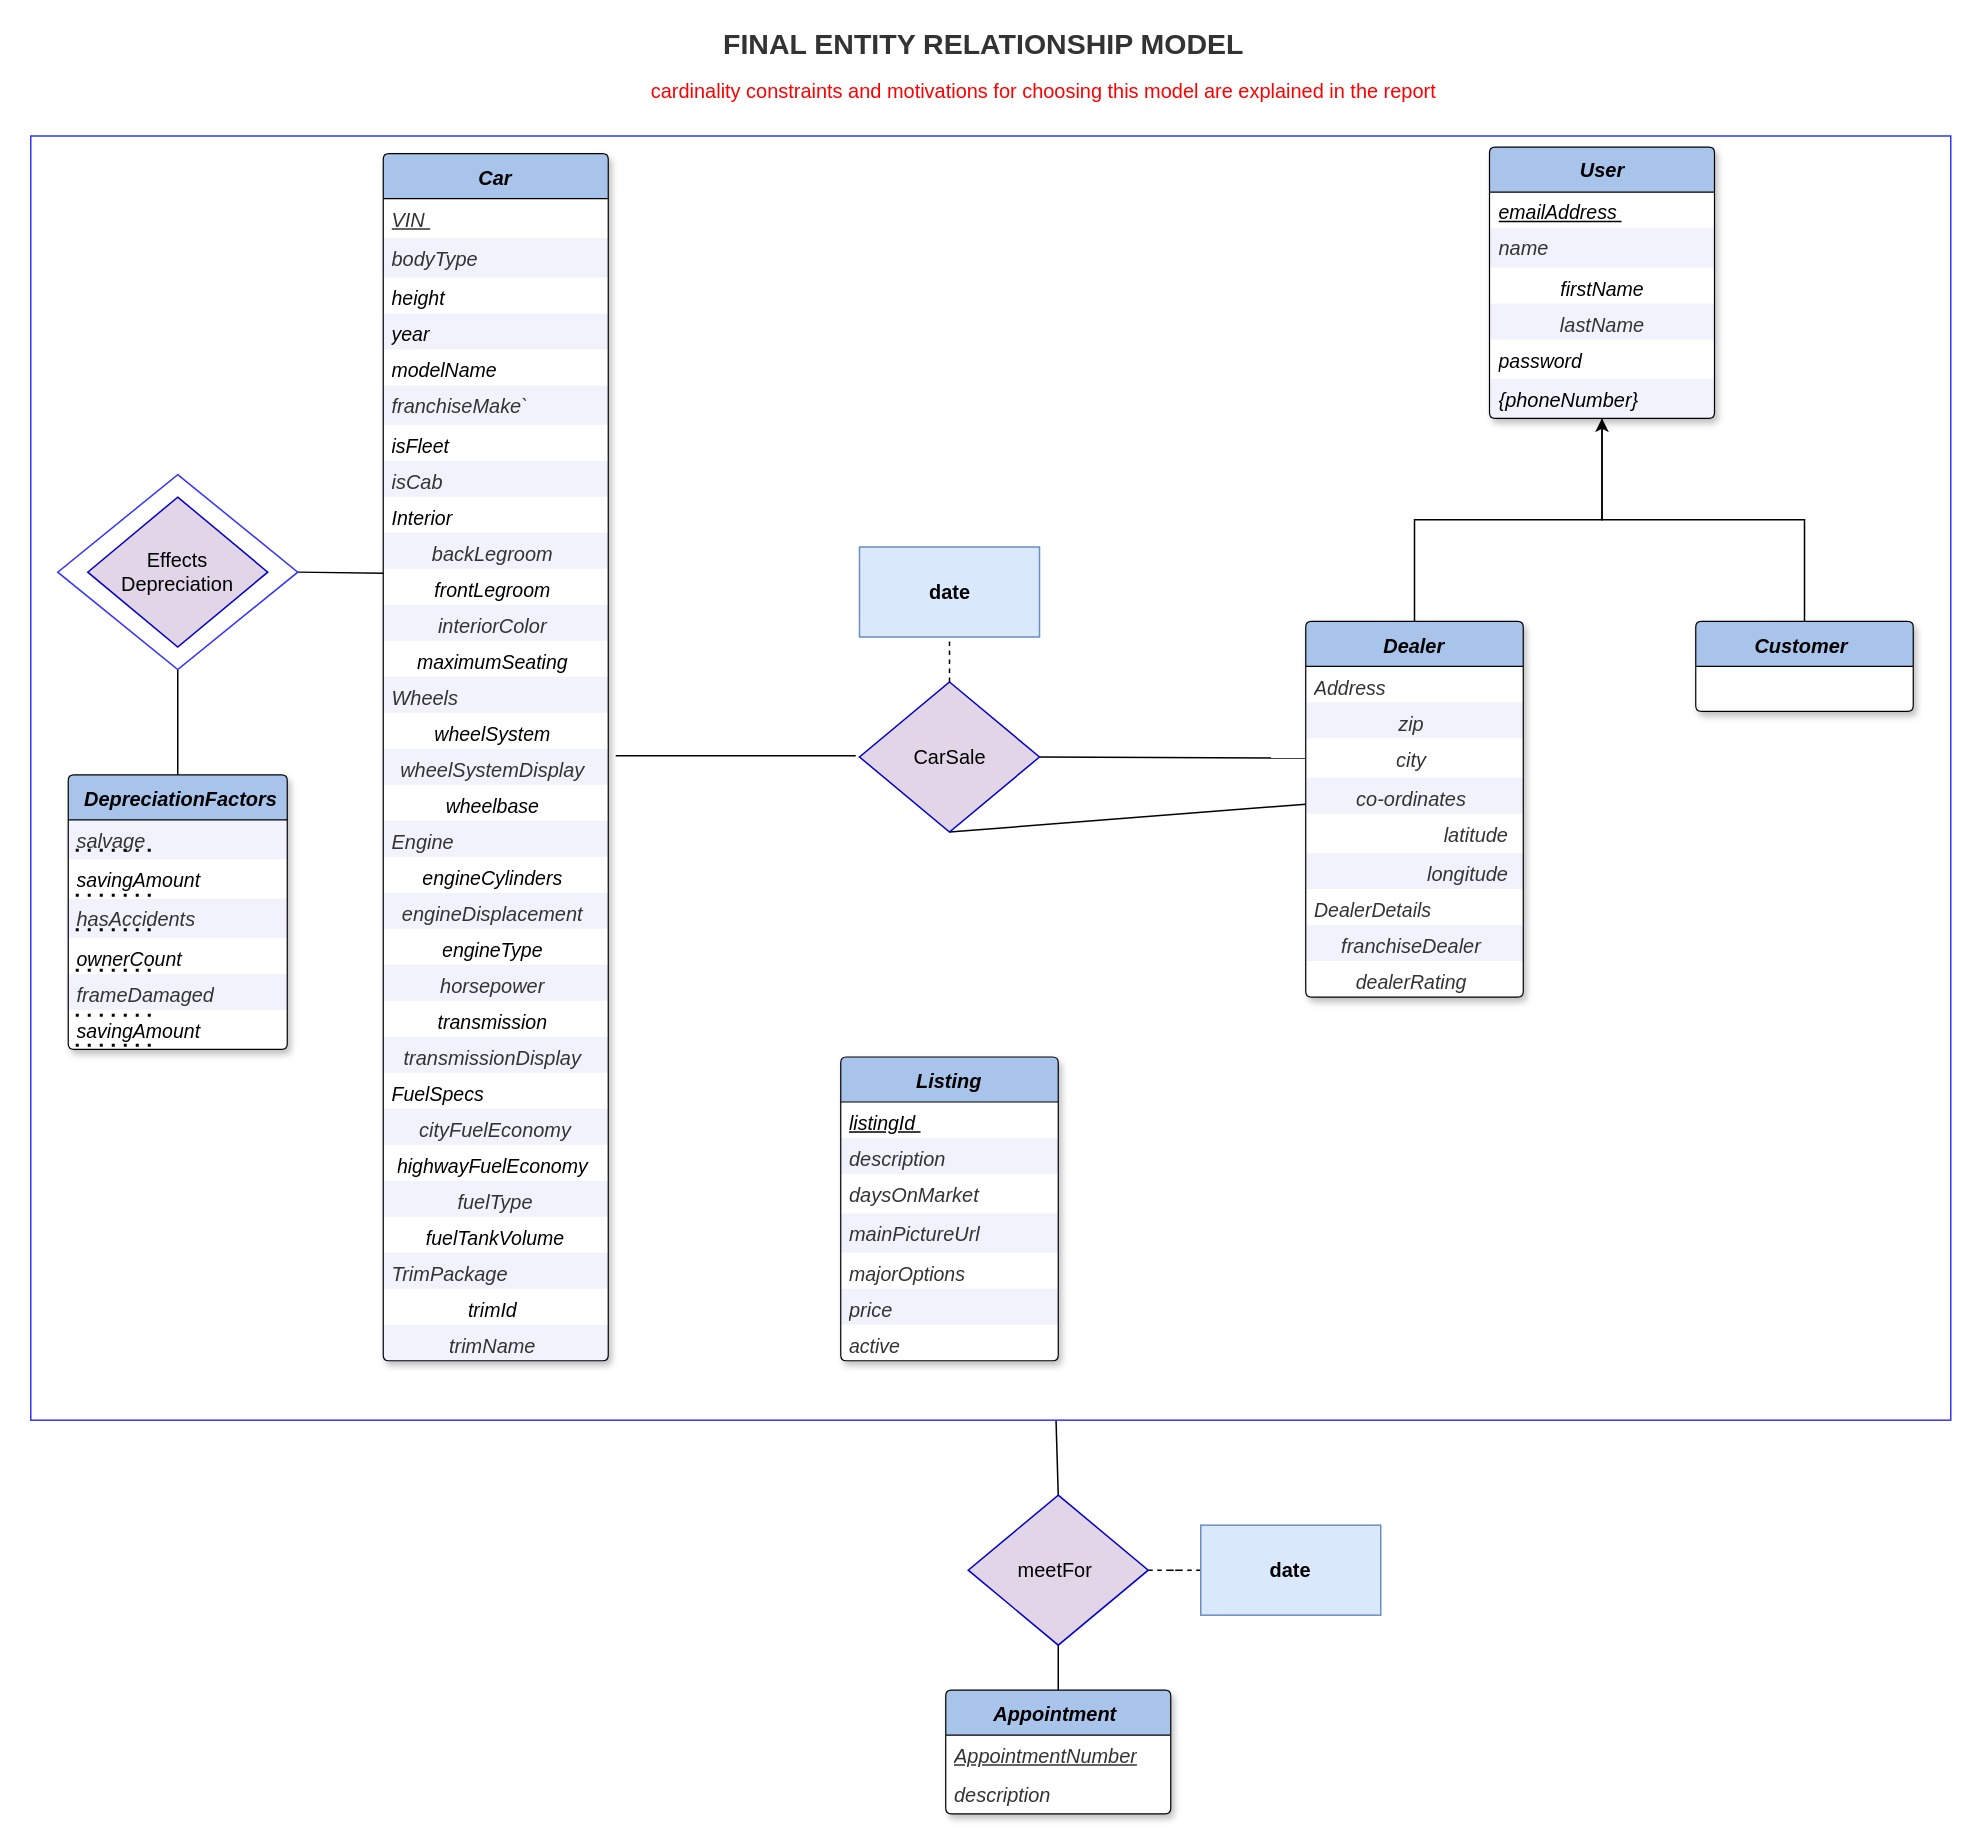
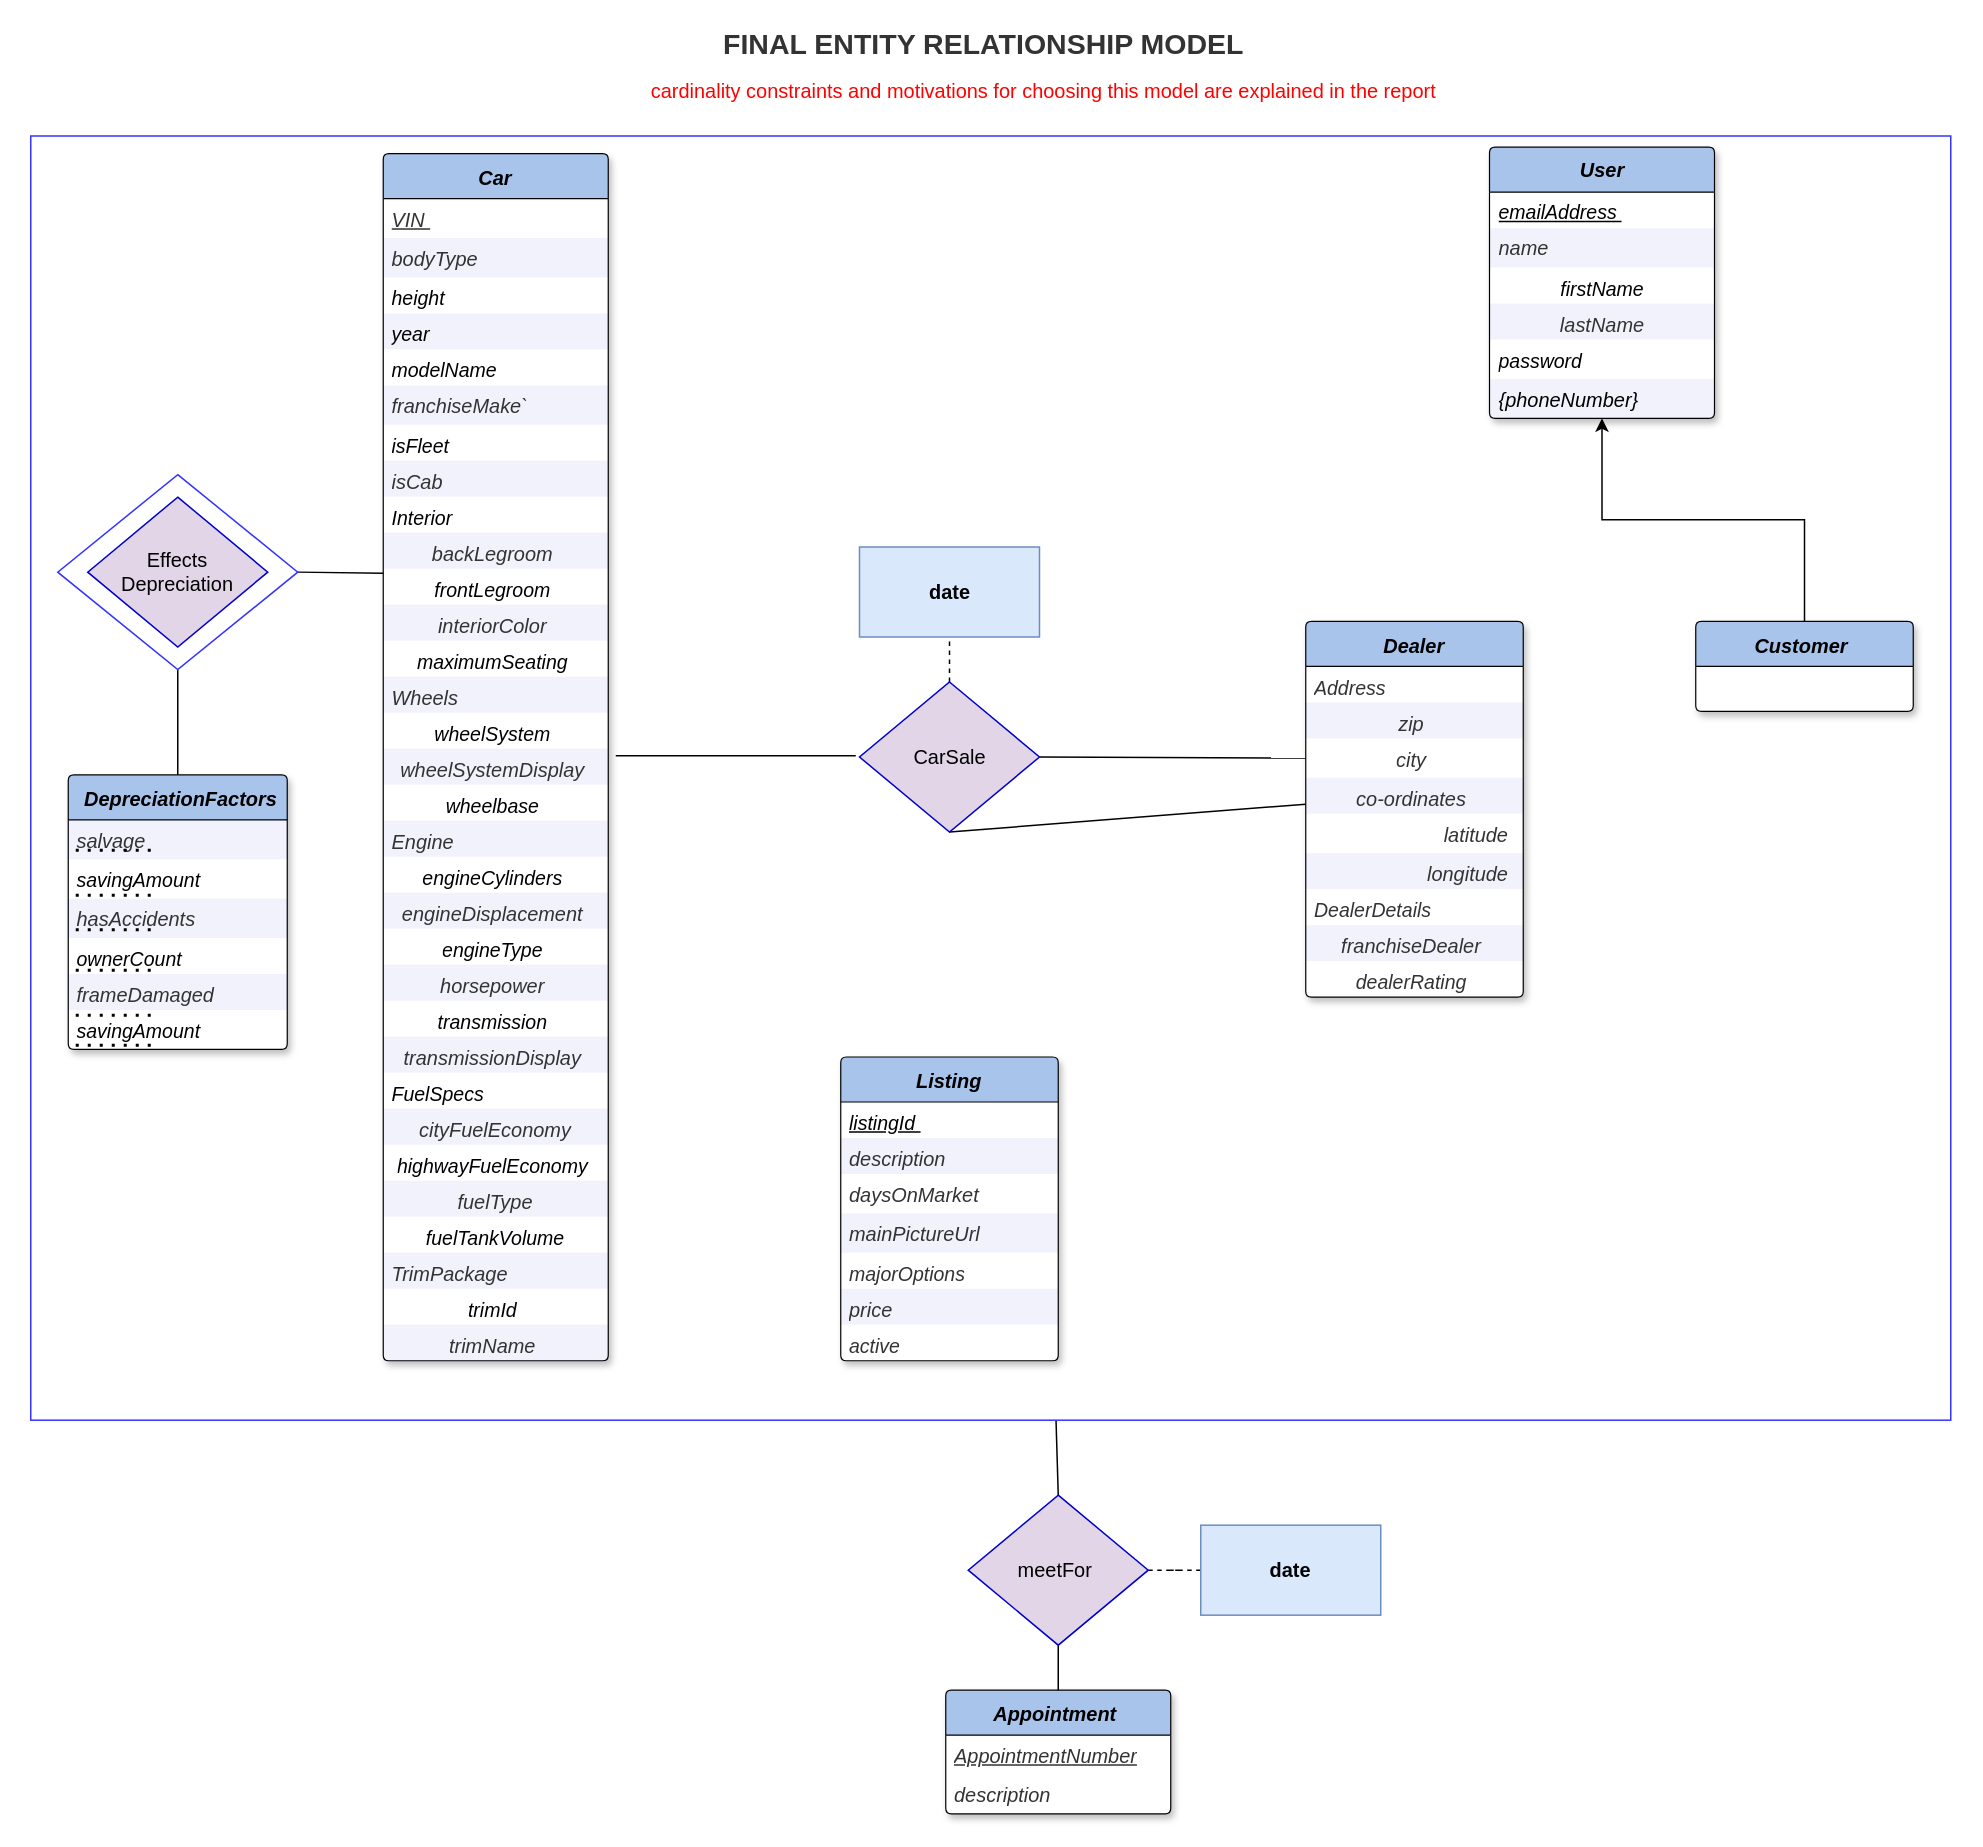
(1458, 520) -> none
